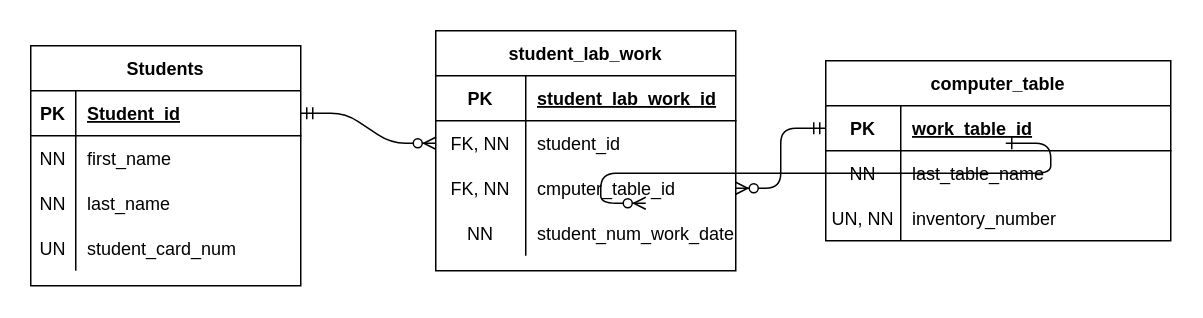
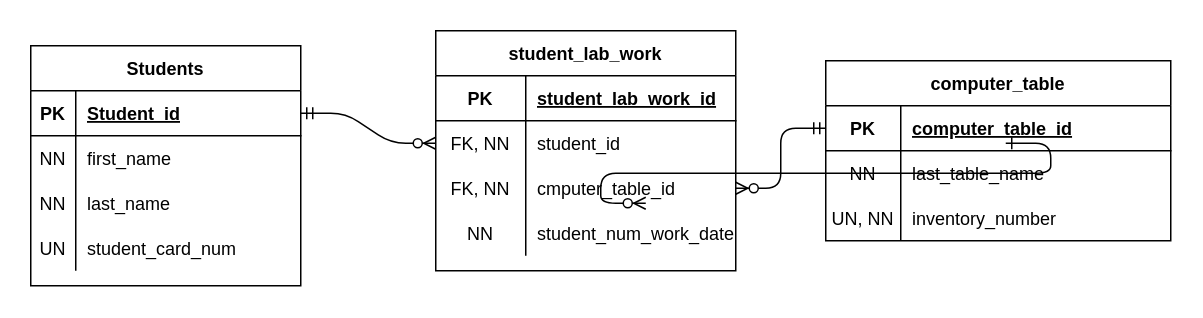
(973, 129) -> (993, 129)
